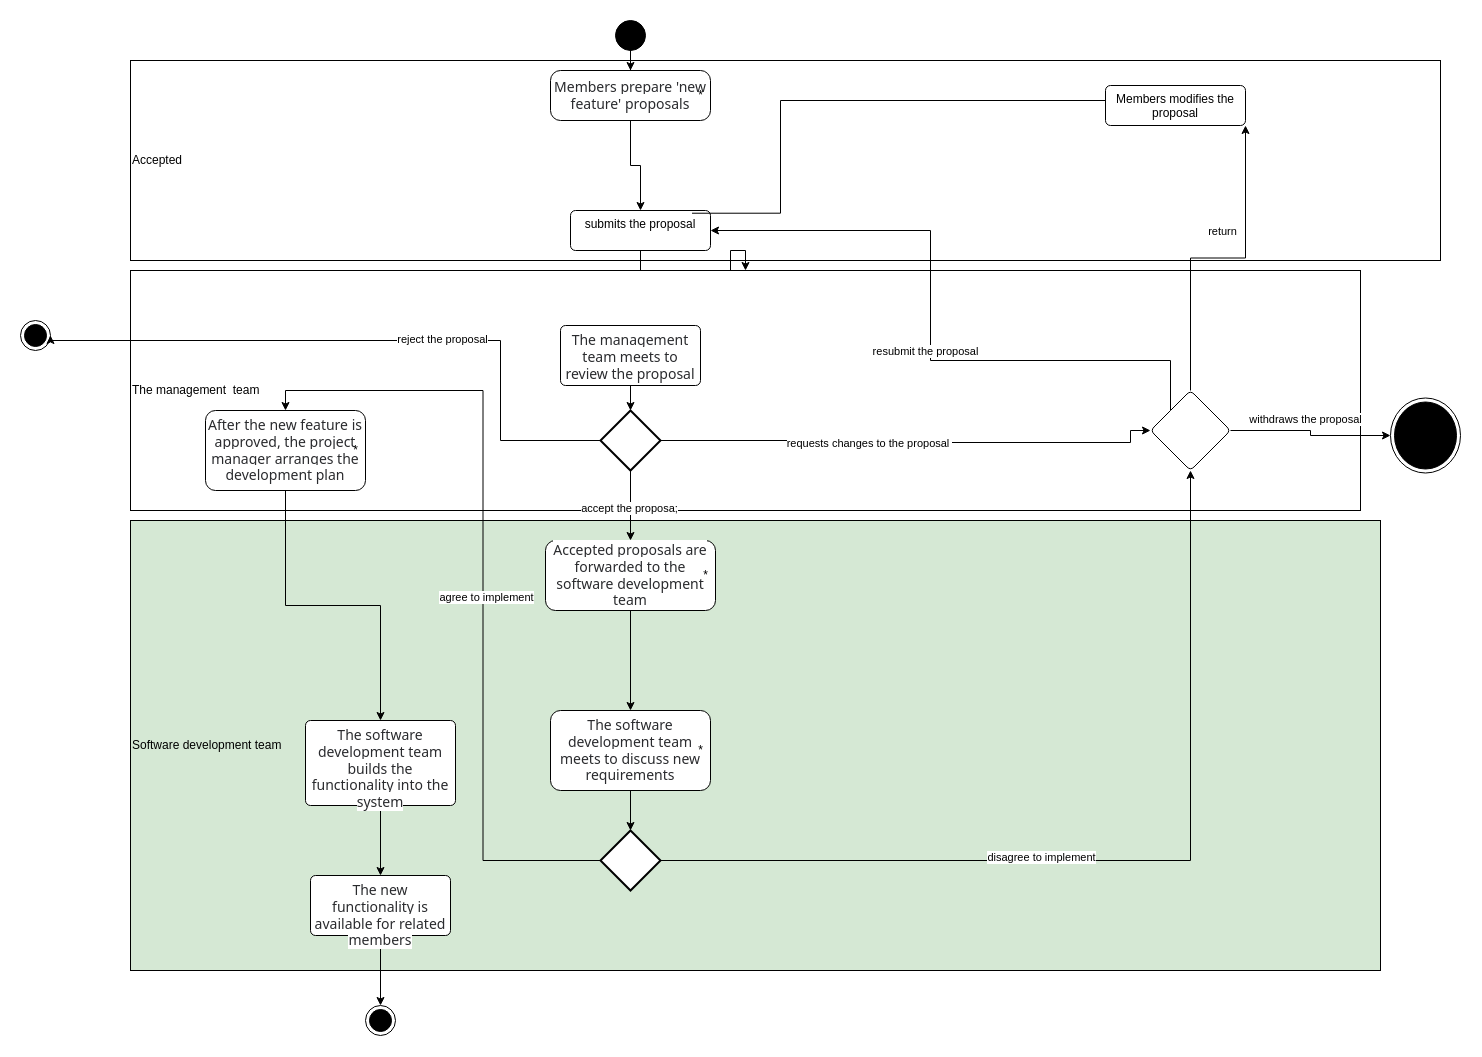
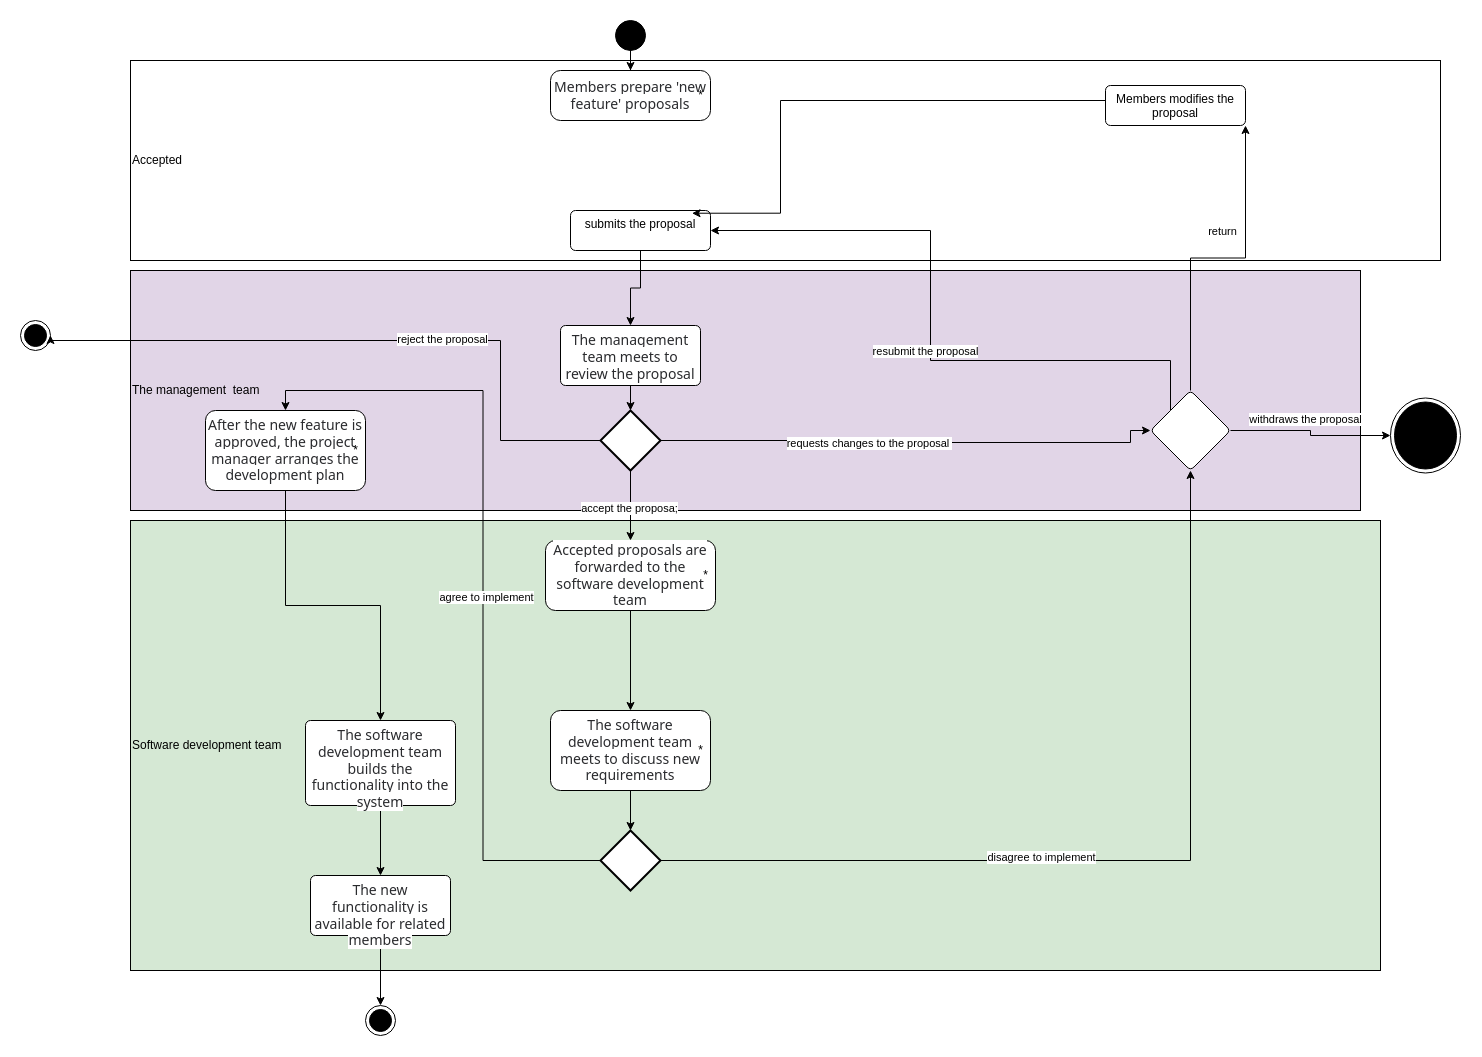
(632, 166) -> none
(697, 213) -> (700, 213)
(733, 251) -> (631, 289)
(746, 391) -> (746, 391)
